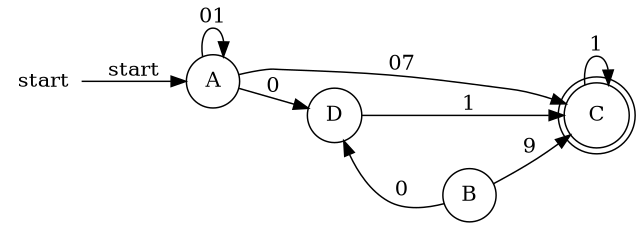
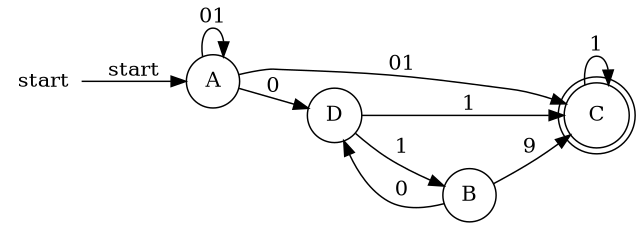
(402, 64) -> (402, 64)
none -> (391, 160)
